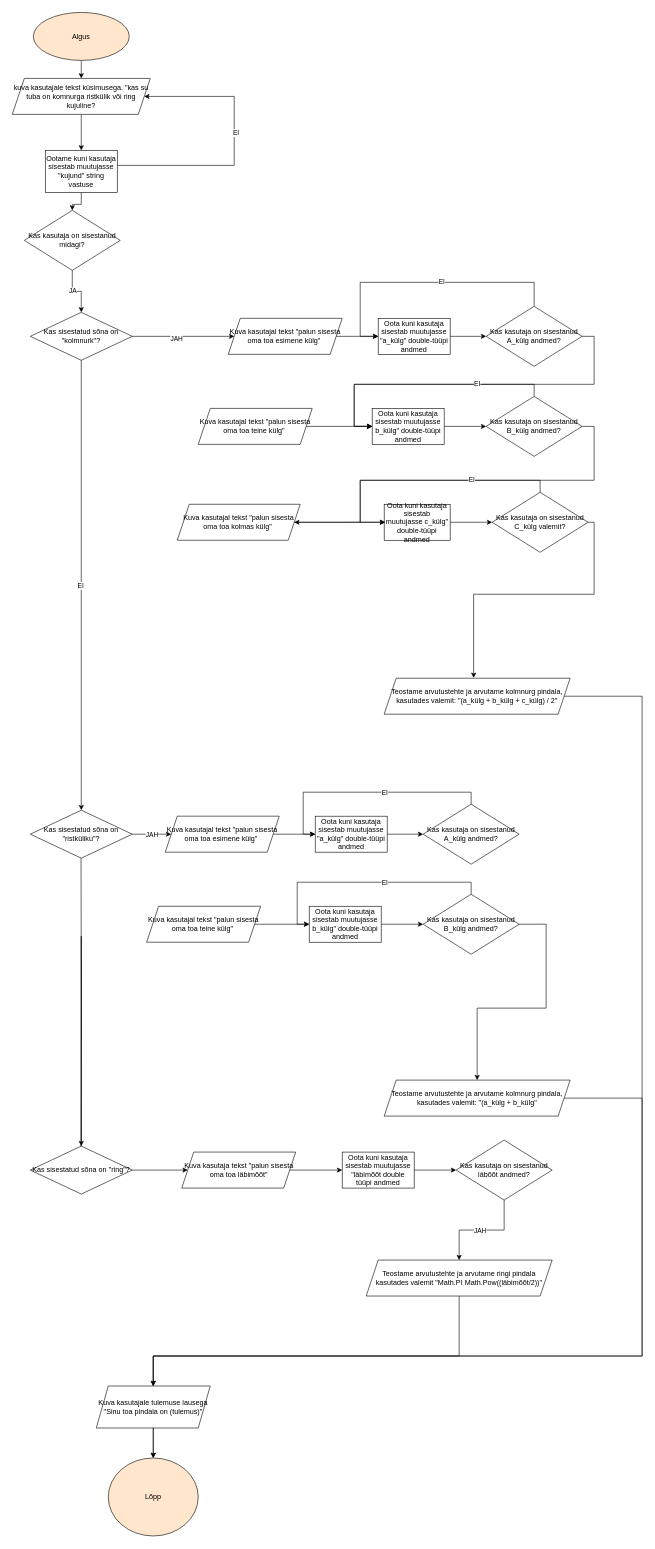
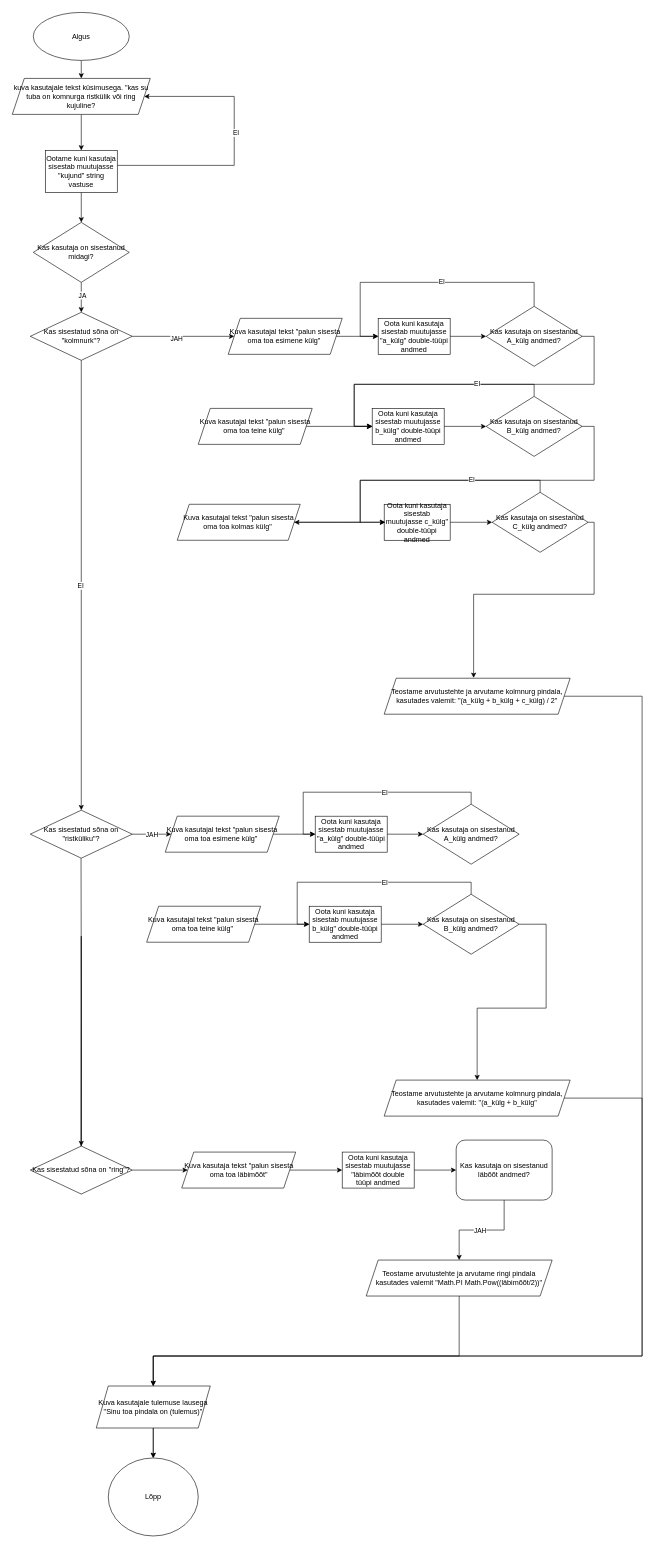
(81, 36) -> (81, 36)
(72, 240) -> (81, 252)
(540, 522) -> (540, 522)
(504, 1170) -> (504, 1170)
(153, 1497) -> (153, 1497)
